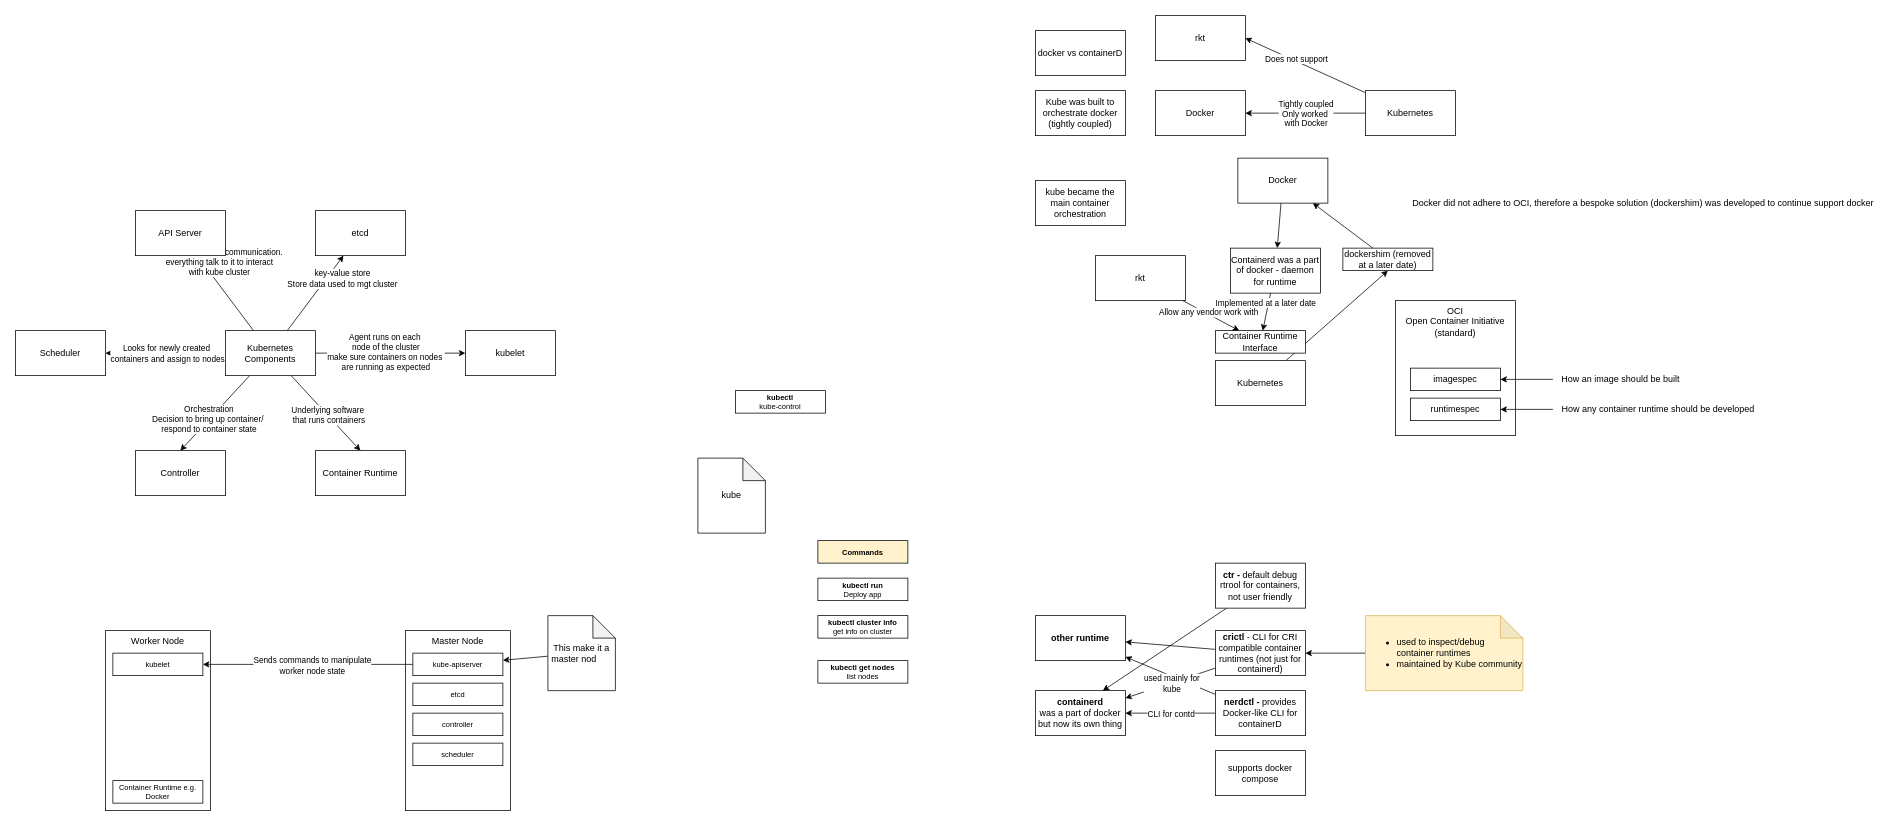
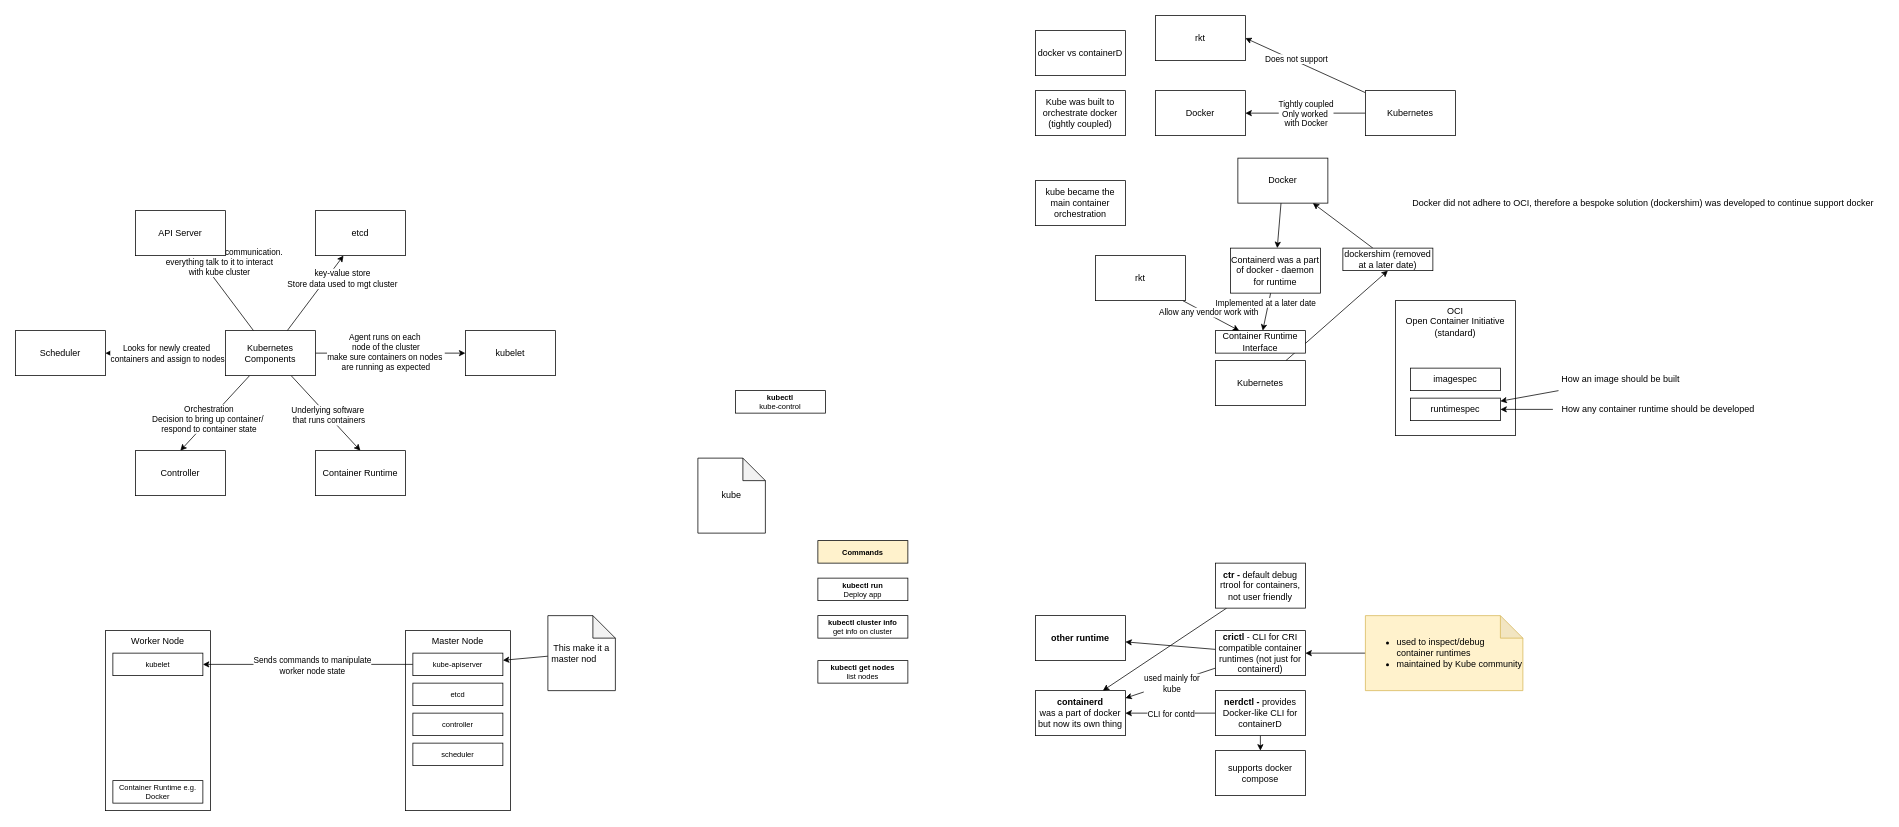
(1530, 379) -> (1532, 395)
(1148, 666) -> (1260, 740)
